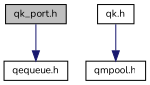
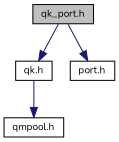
none -> (51, 38)
(36, 71) -> (93, 71)
